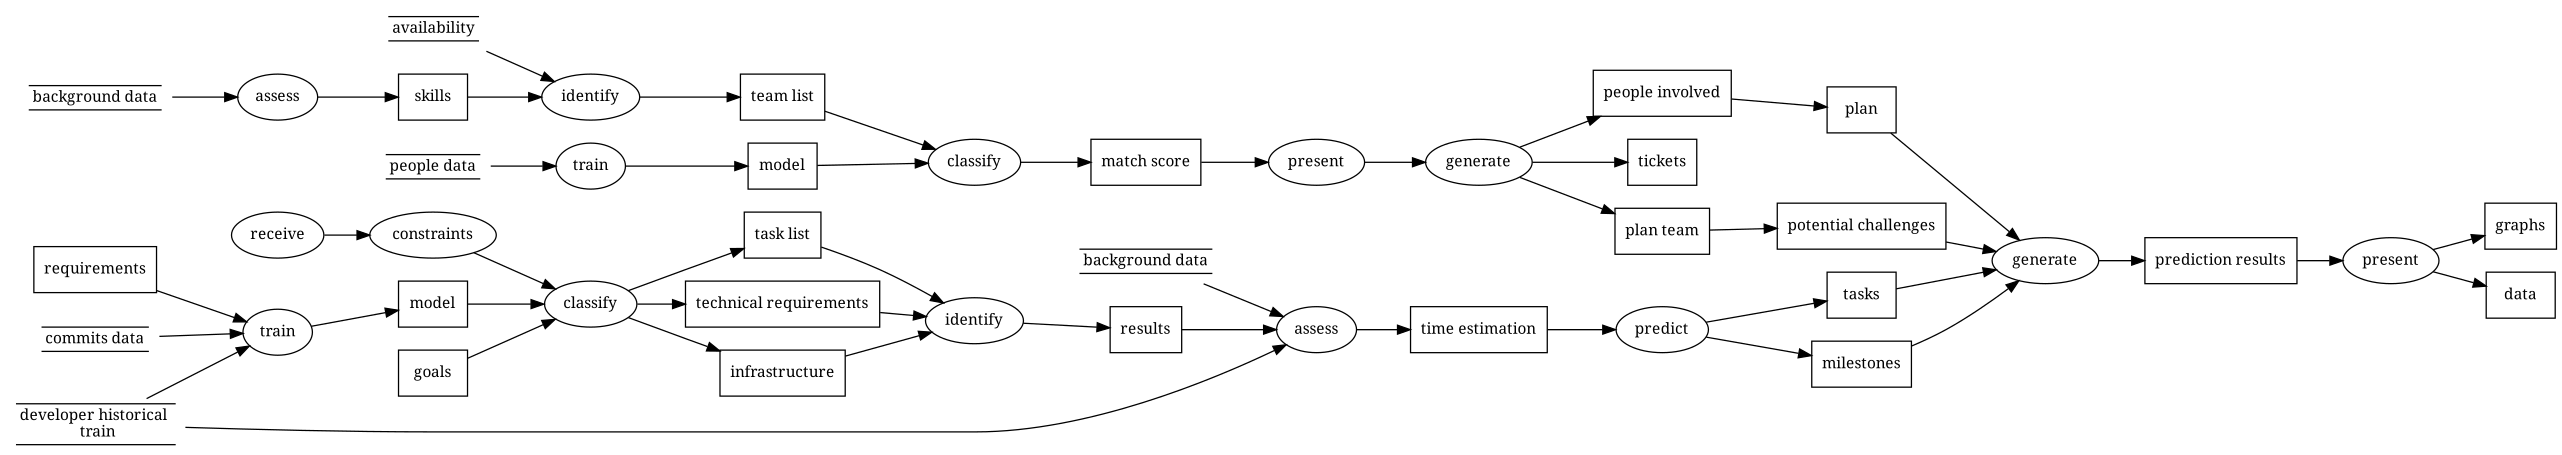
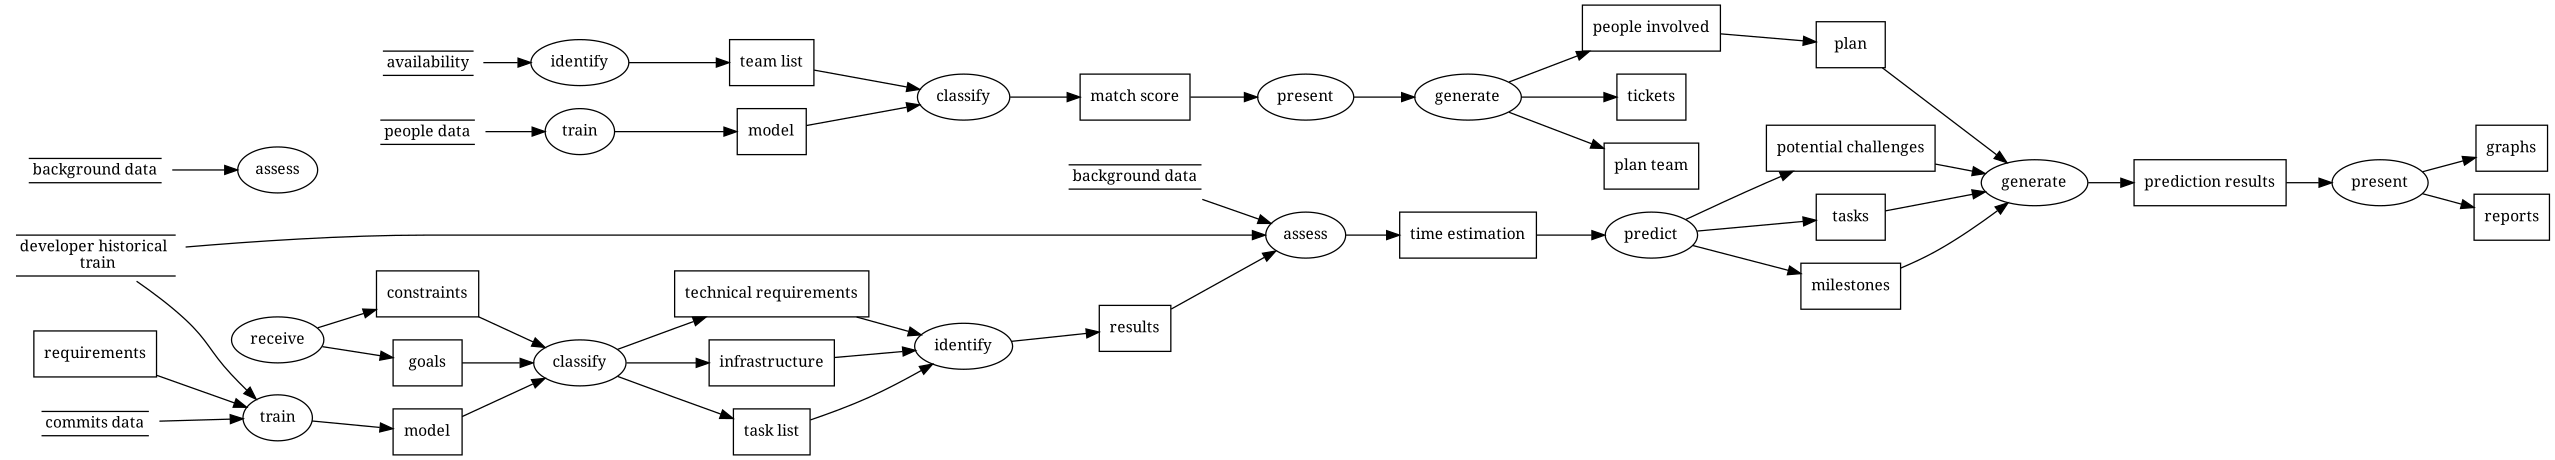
(433, 97) -> none
(1737, 229) -> (1733, 197)
(433, 235) -> (428, 294)
(2521, 295) -> (2512, 217)
none -> (351, 351)
